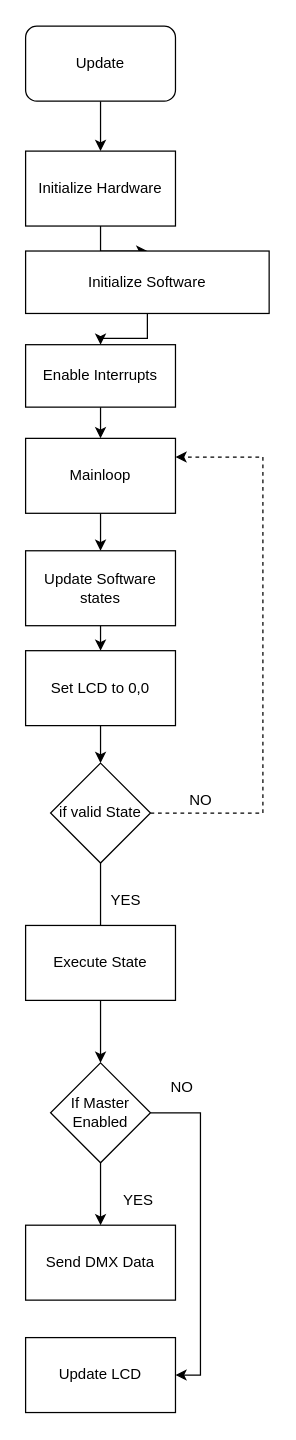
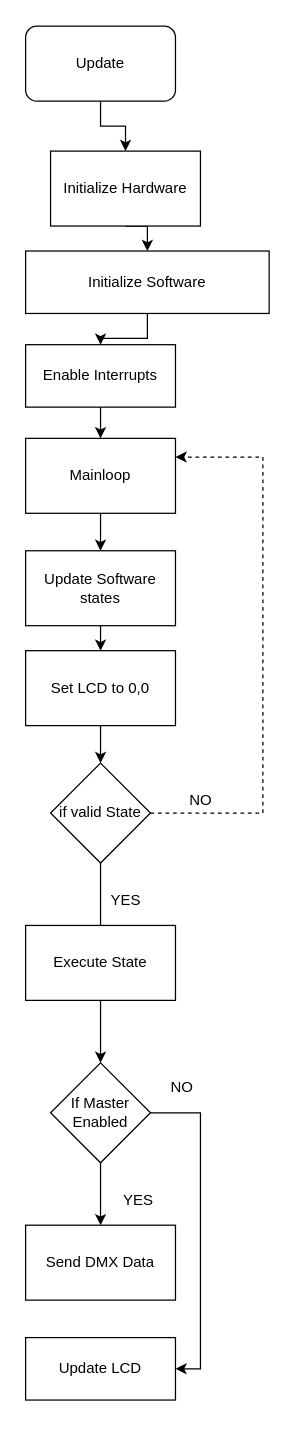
(101, 188) -> (126, 188)
(101, 1376) -> (101, 1369)
